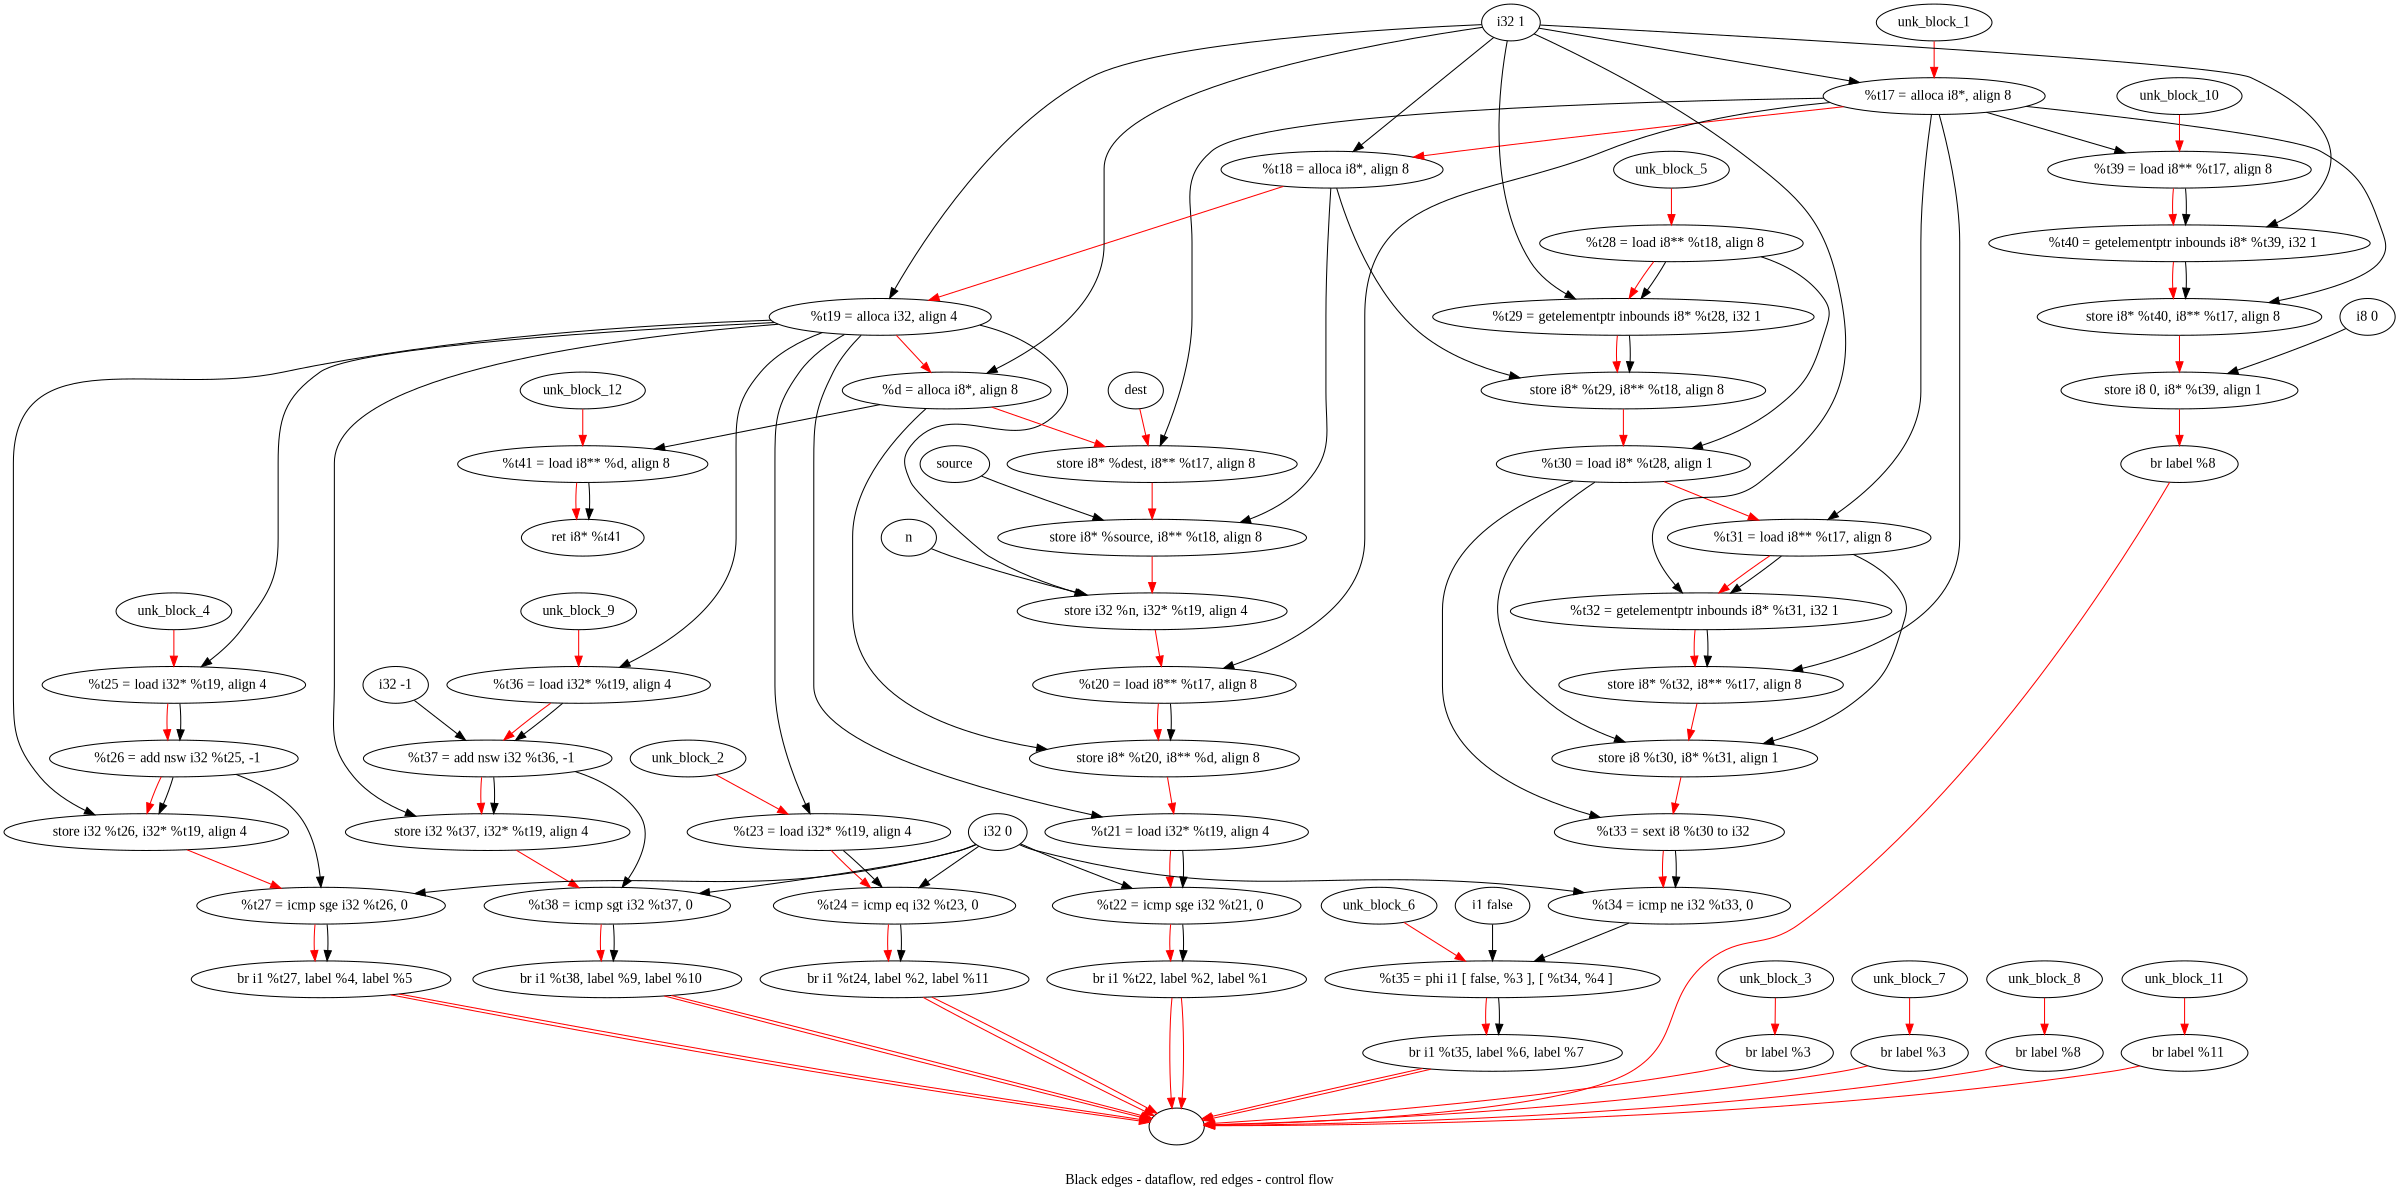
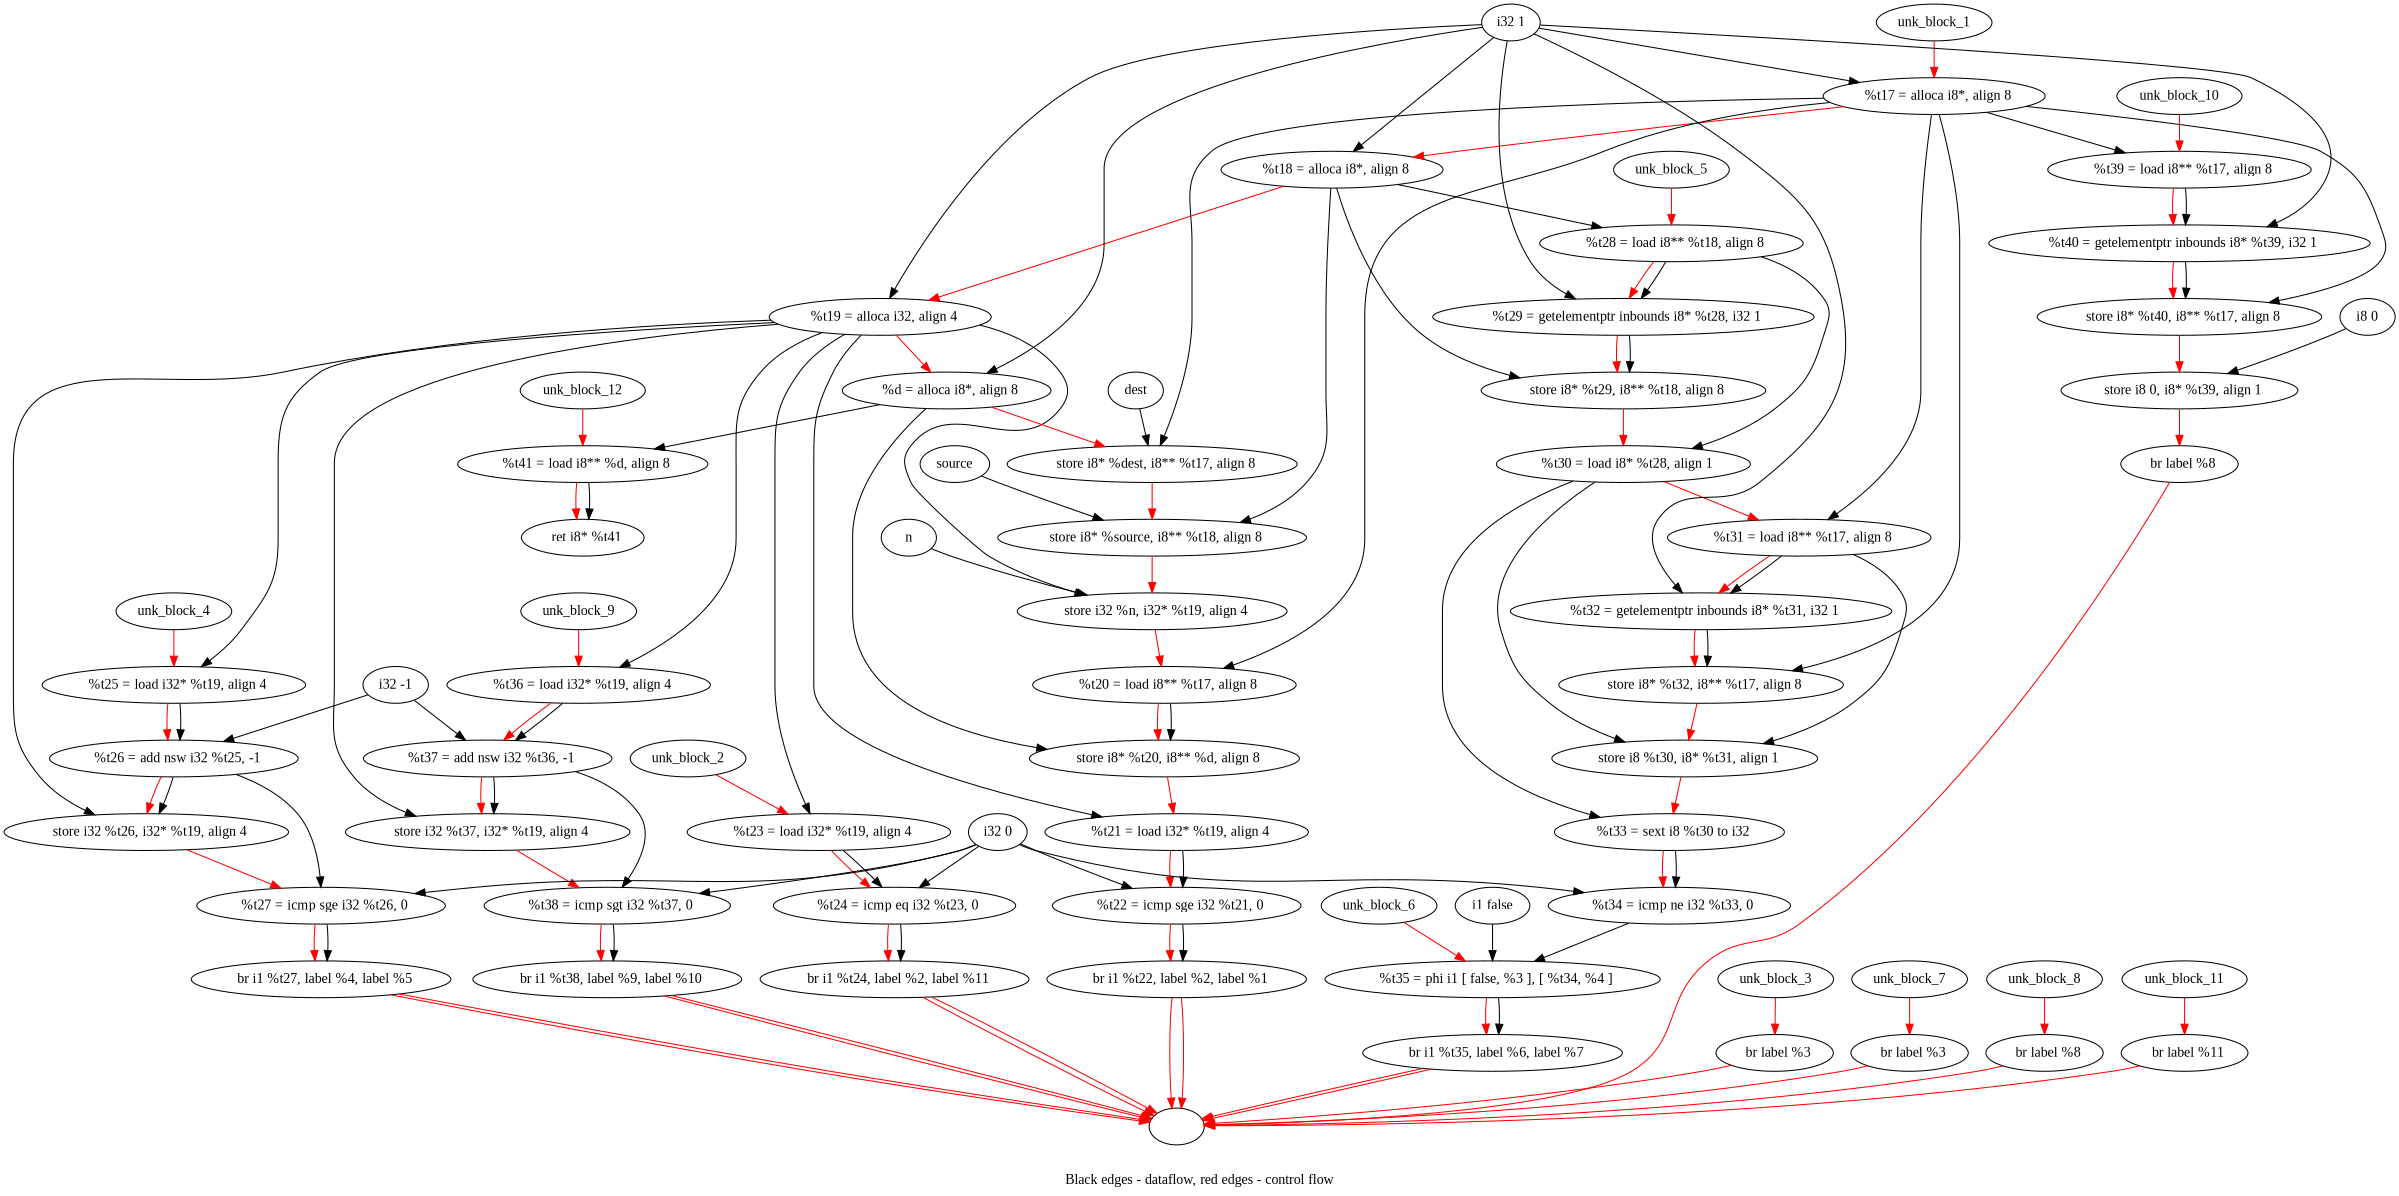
none -> (1495, 205)
(1143, 422) -> (1143, 422)
none -> (301, 717)
